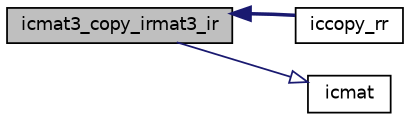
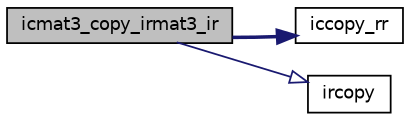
(273, 14) -> (255, 37)
(349, 94) -> (349, 94)
